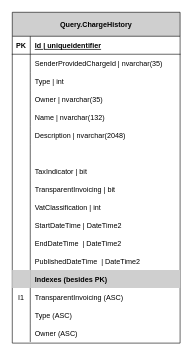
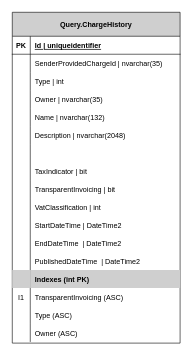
(72, 280) -> (64, 280)
